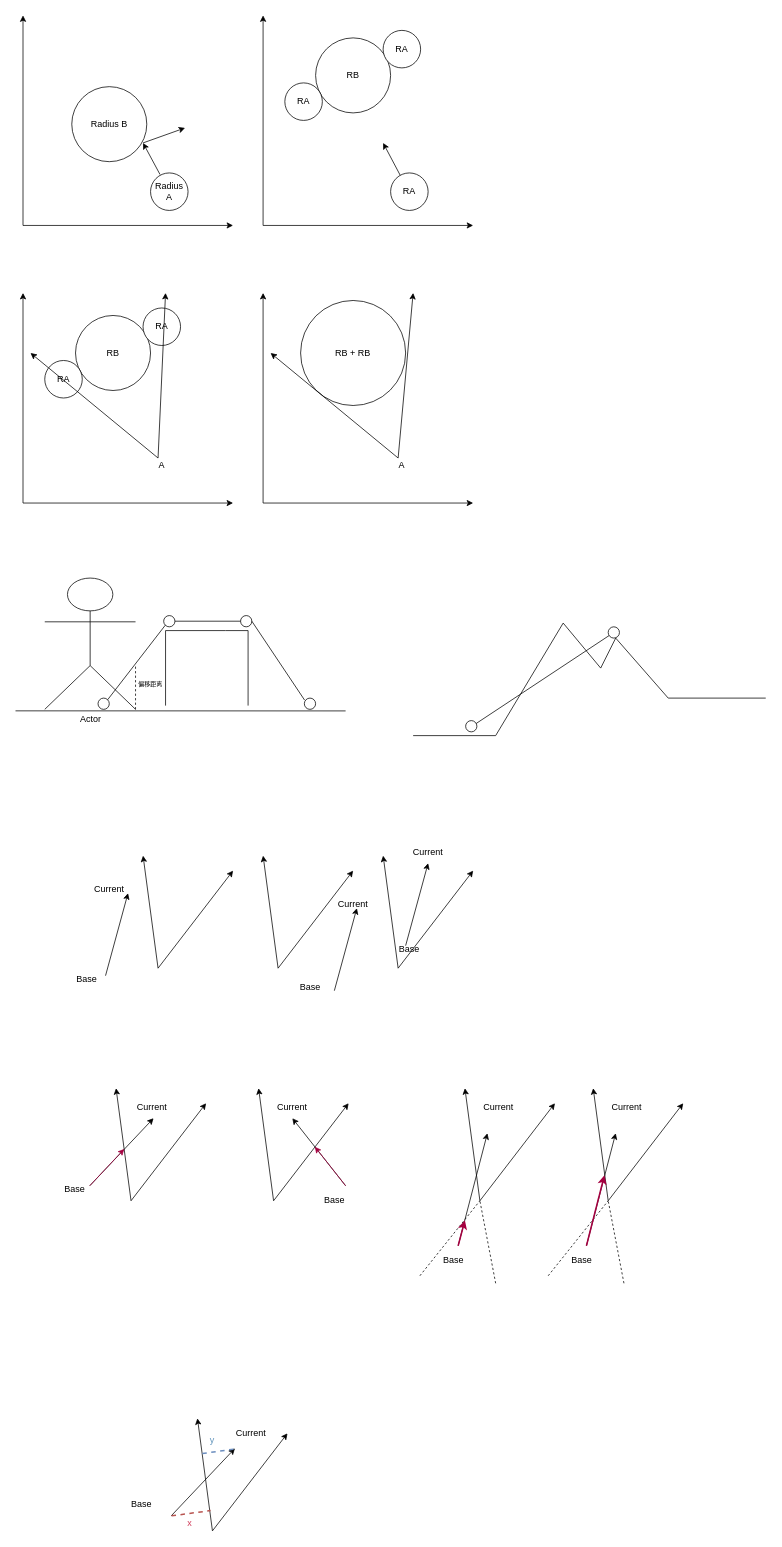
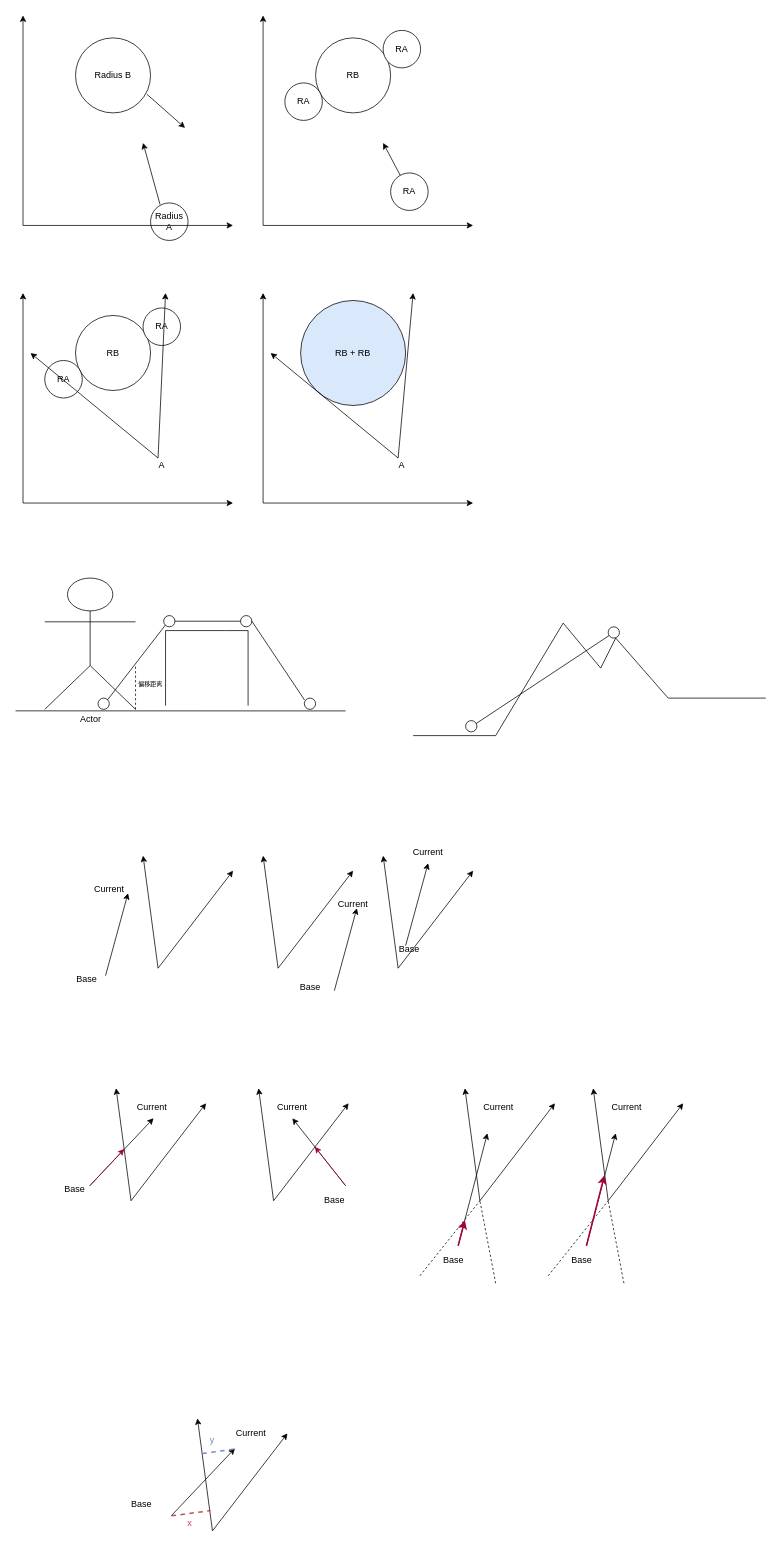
(109, 124) -> (113, 75)
(169, 192) -> (169, 222)
(353, 353) -> (353, 353)
